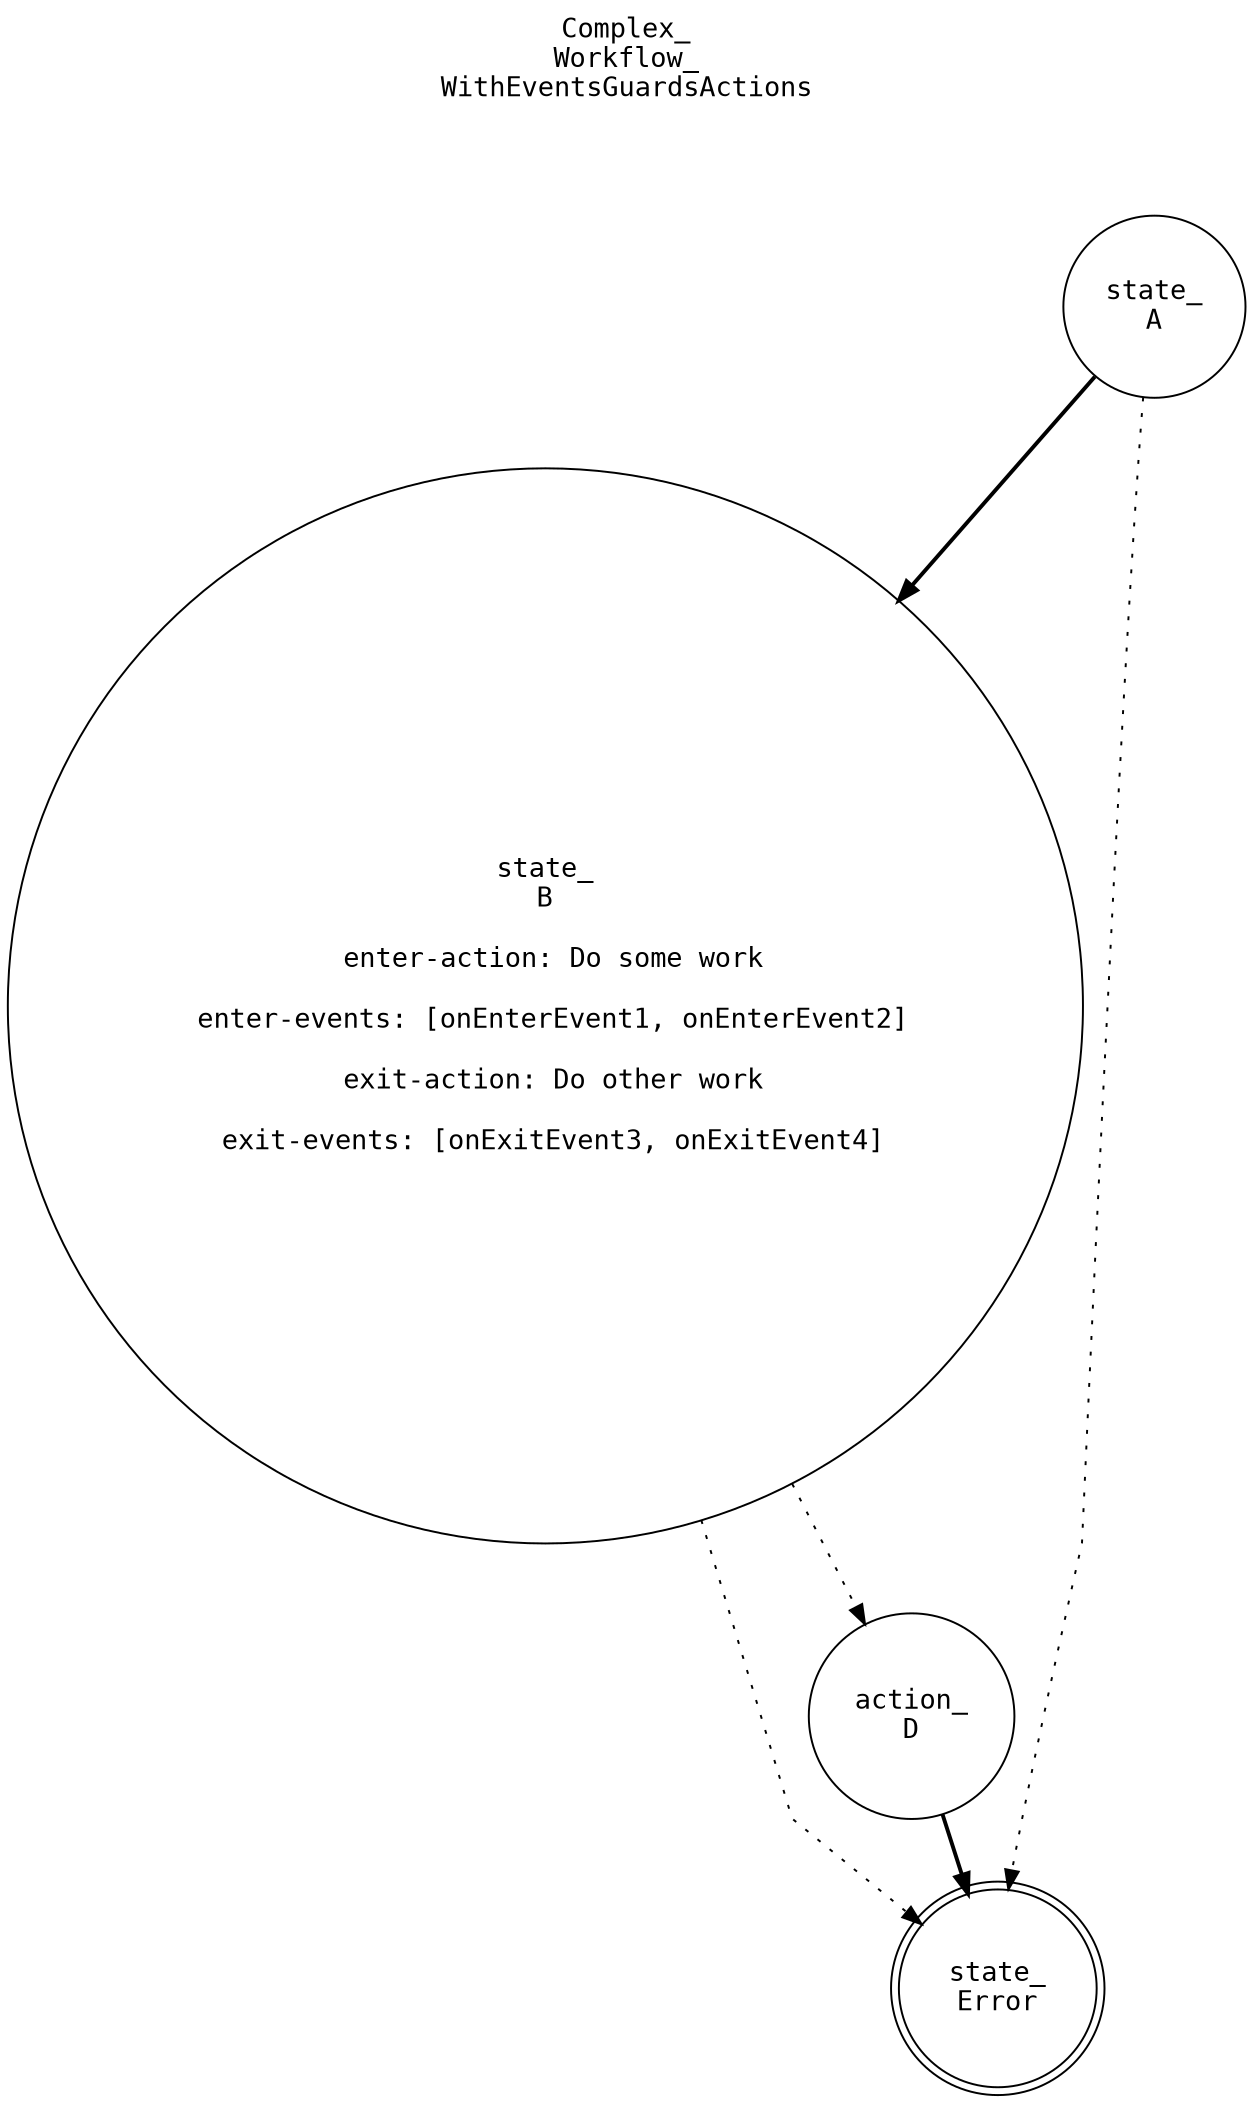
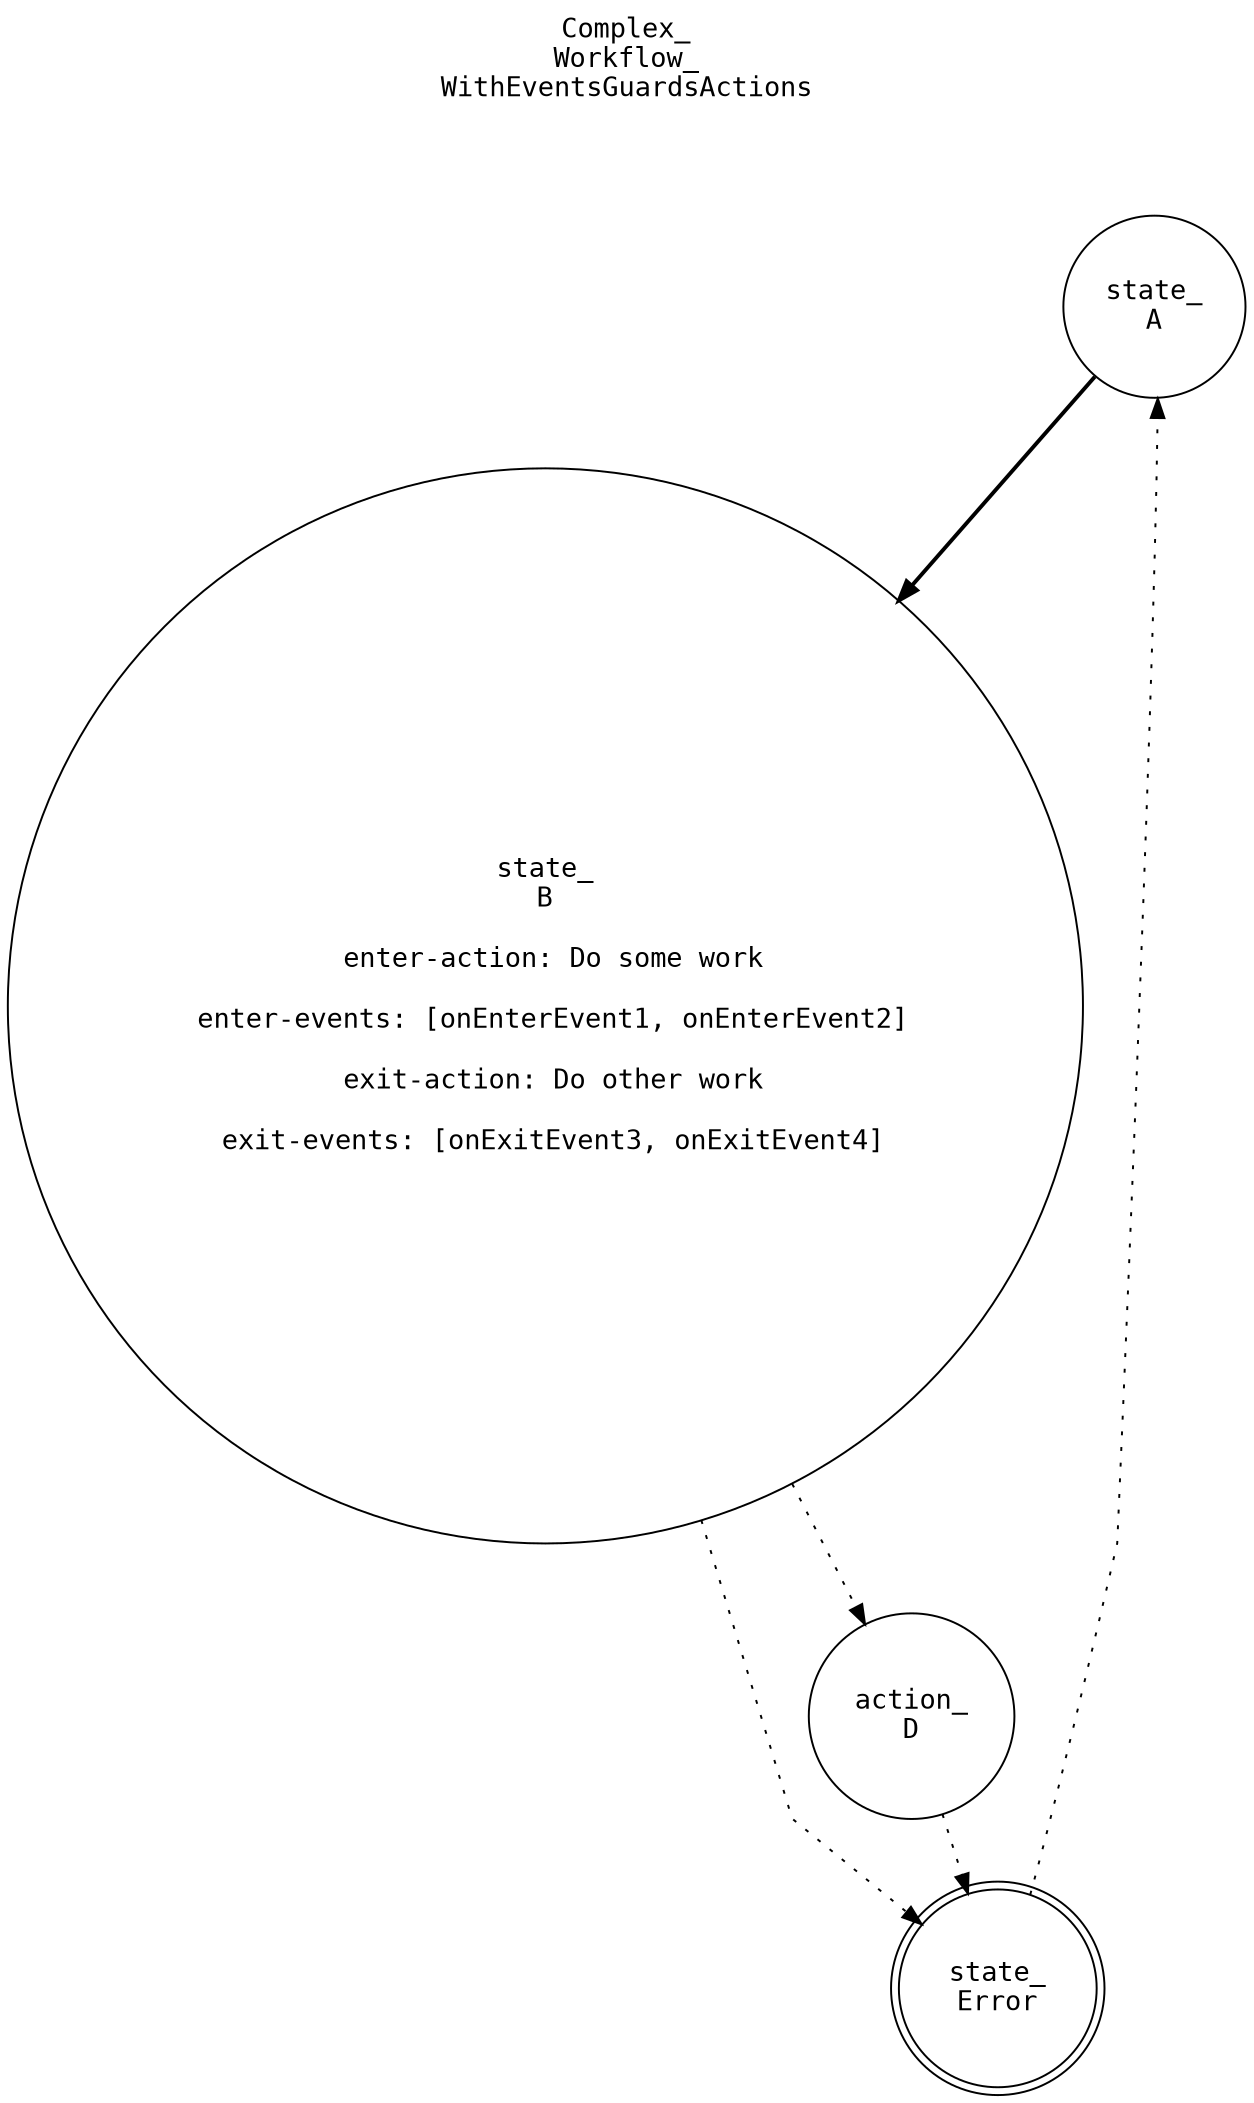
(1101, 1137) -> (1133, 1162)
(952, 1844) -> (952, 1844)
